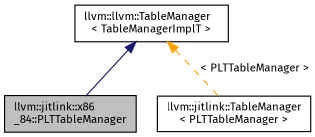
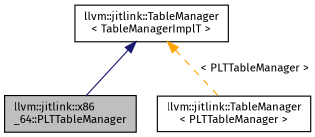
(152, 23) -> (152, 23)
(70, 114) -> (70, 114)
